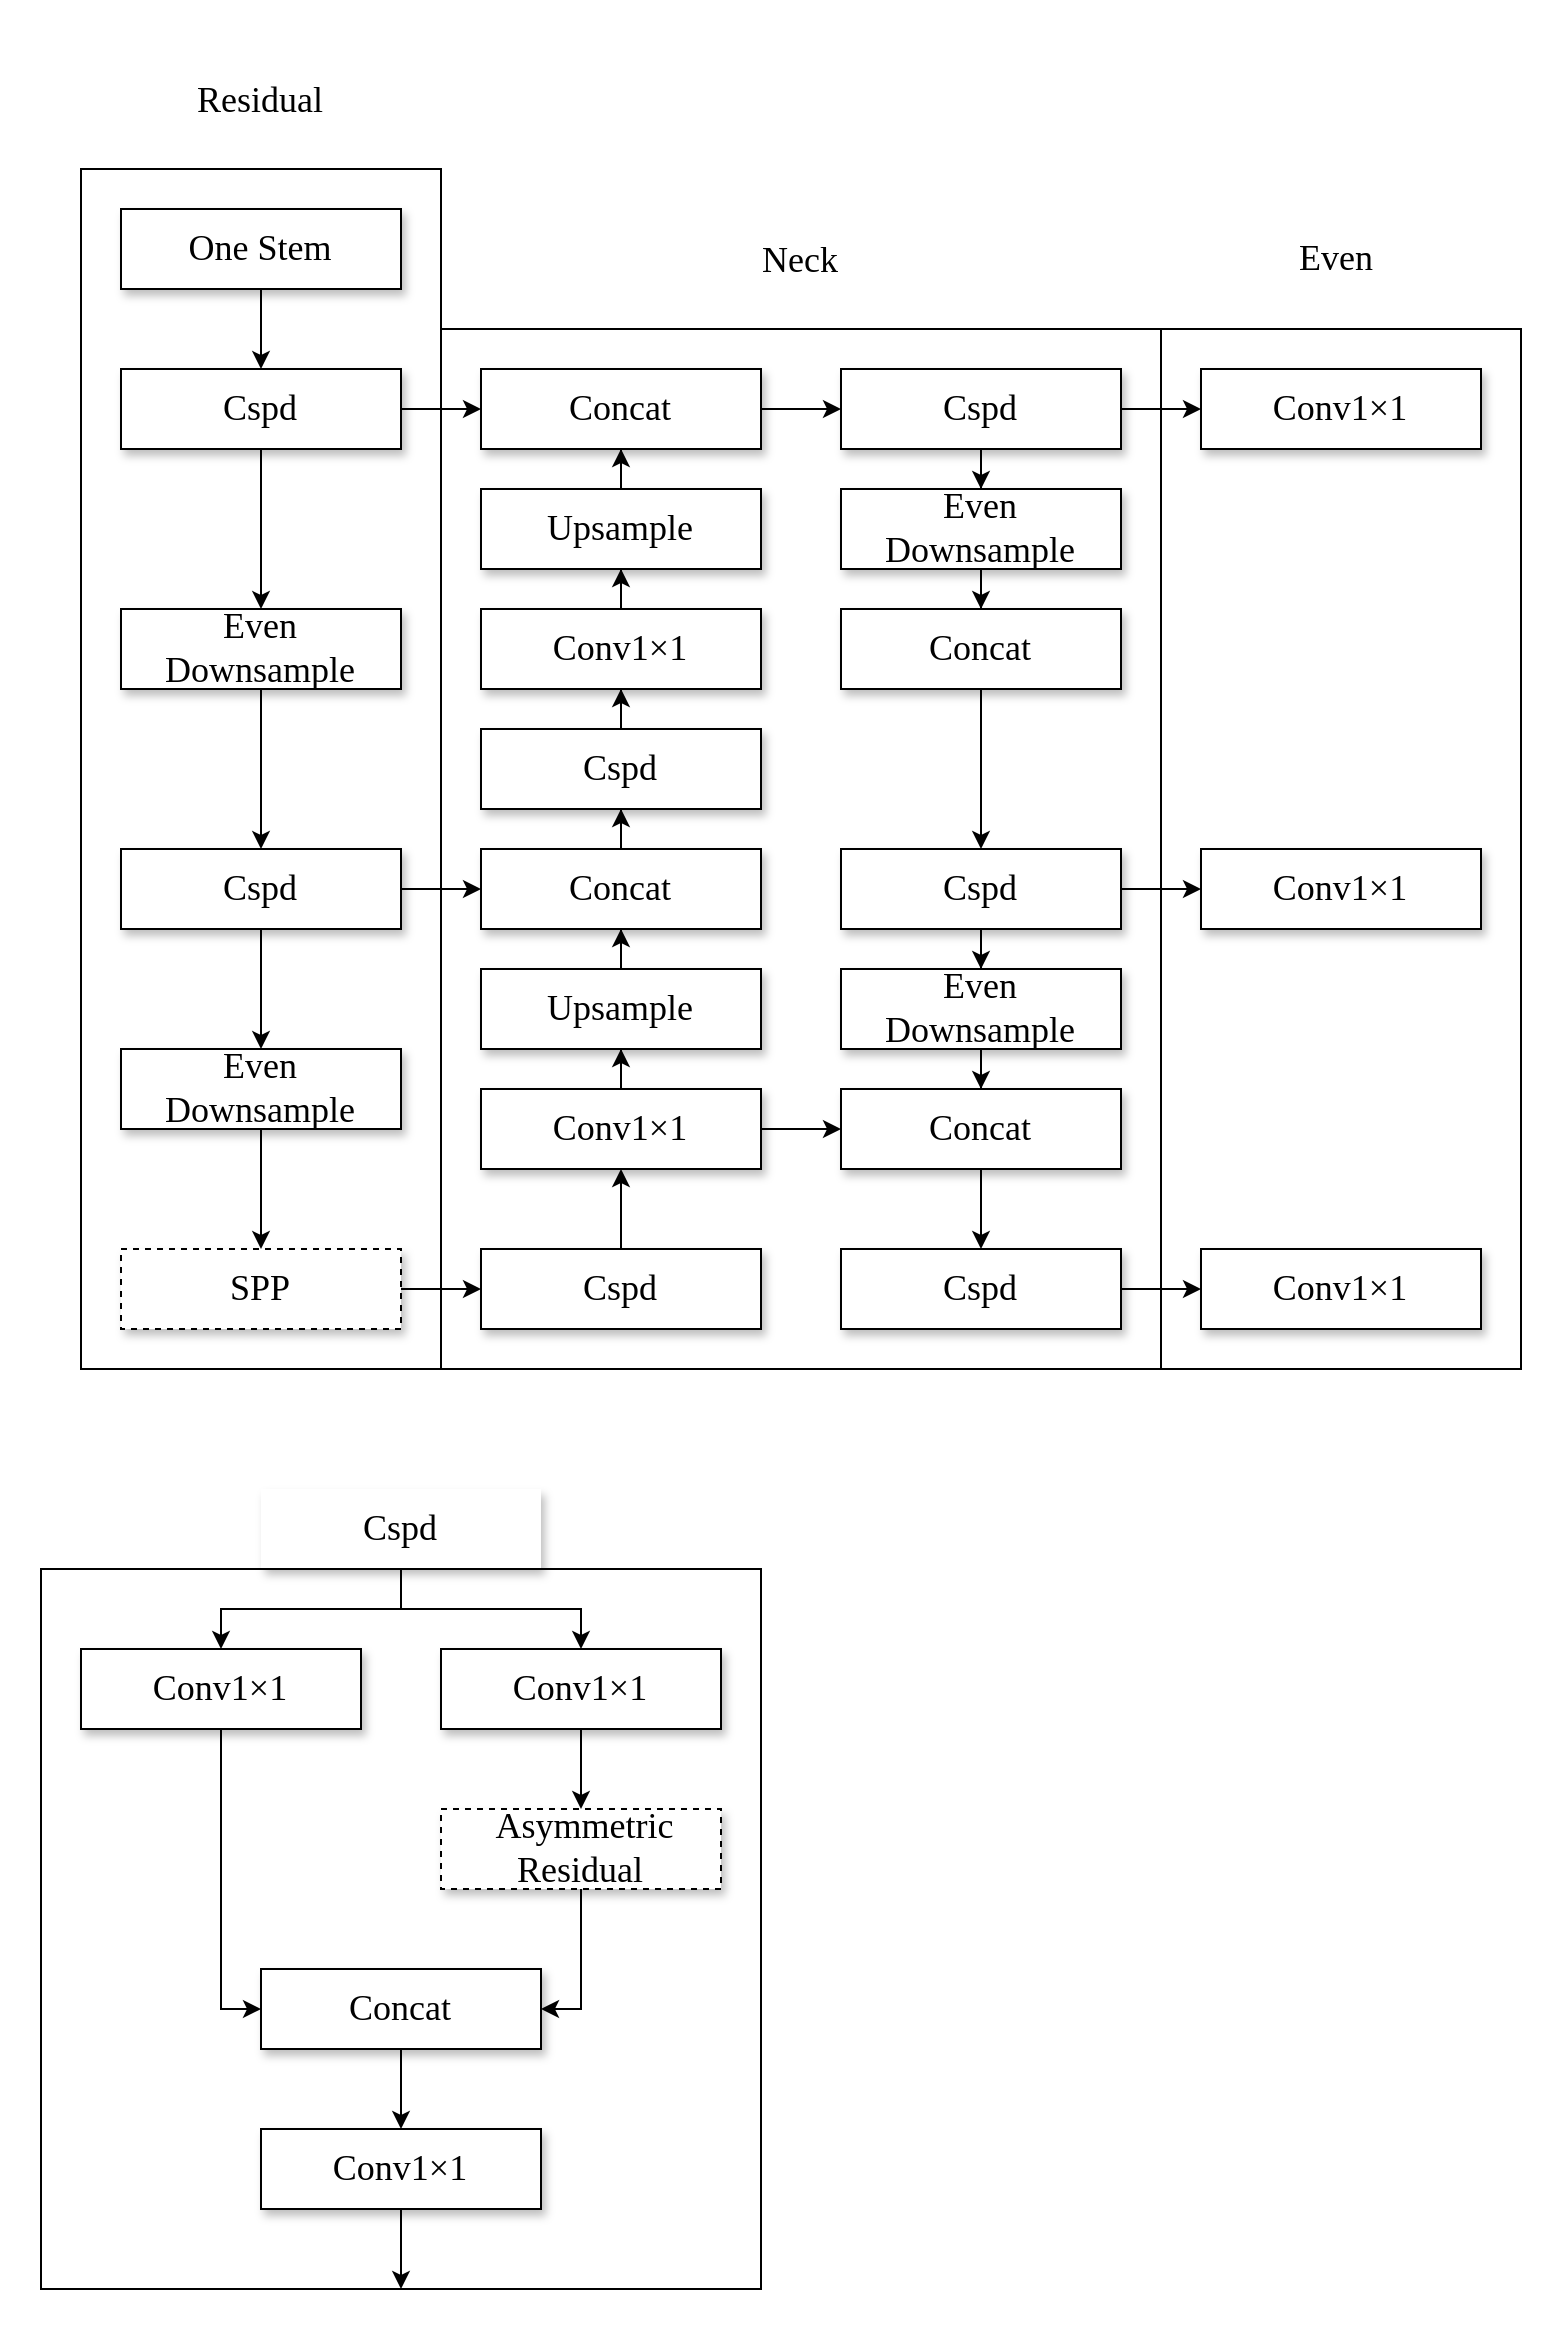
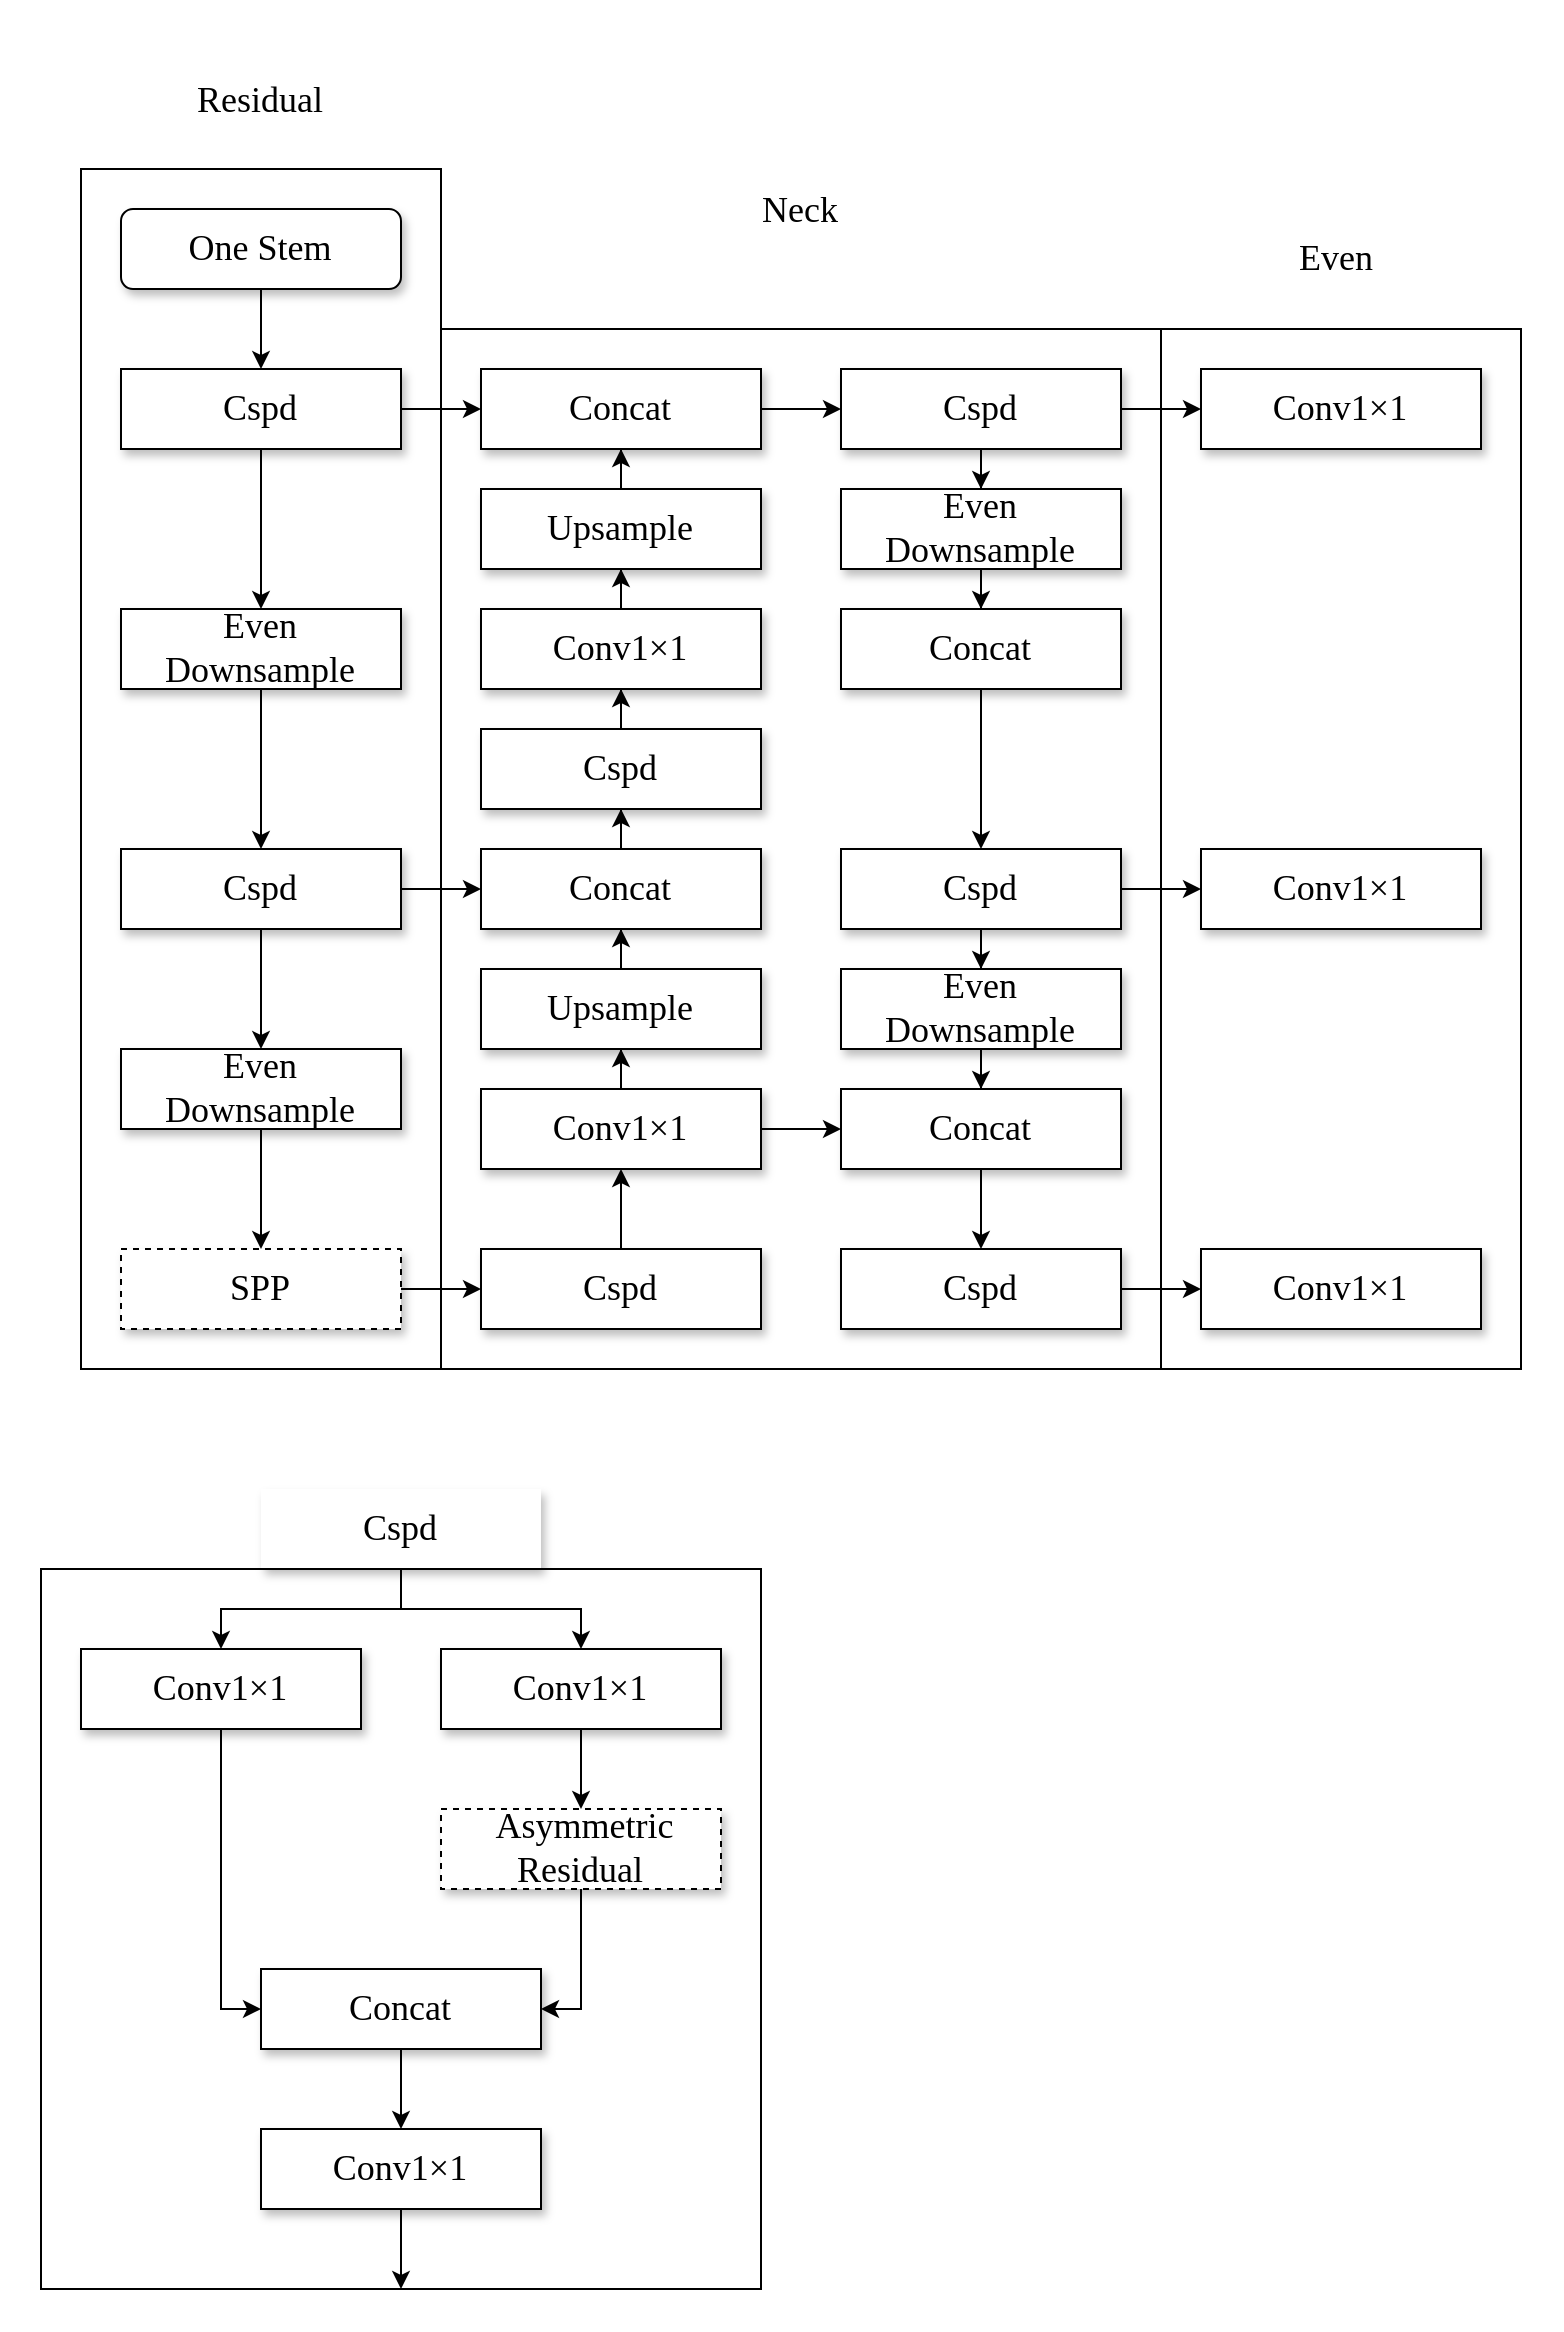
(261, 249) -> (261, 249)
(801, 261) -> (801, 211)
